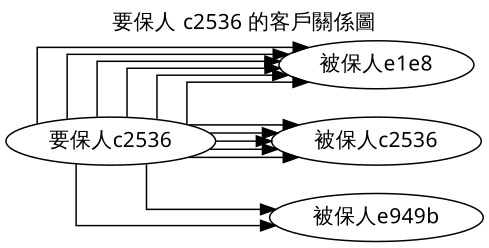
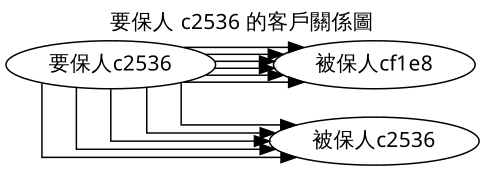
(376, 65) -> (374, 65)
(376, 217) -> none
